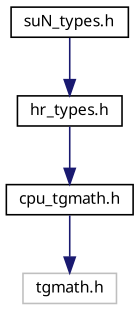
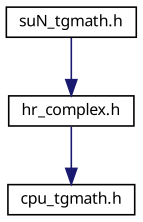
(70, 22) -> (71, 22)
(70, 111) -> (71, 111)
(70, 288) -> none
